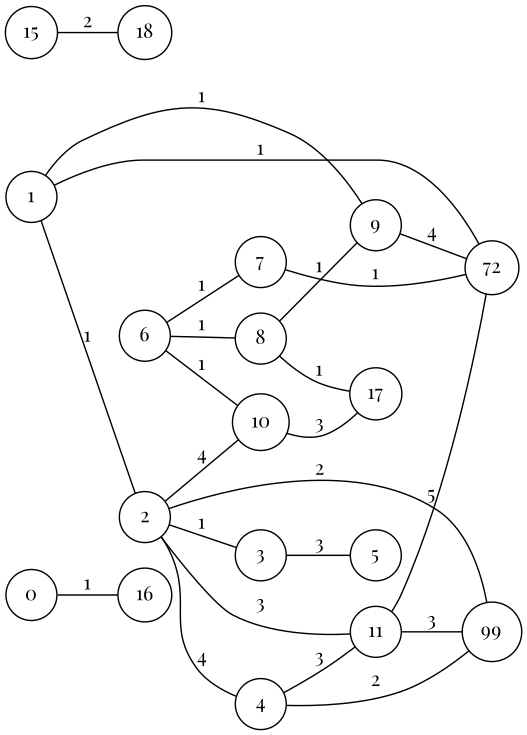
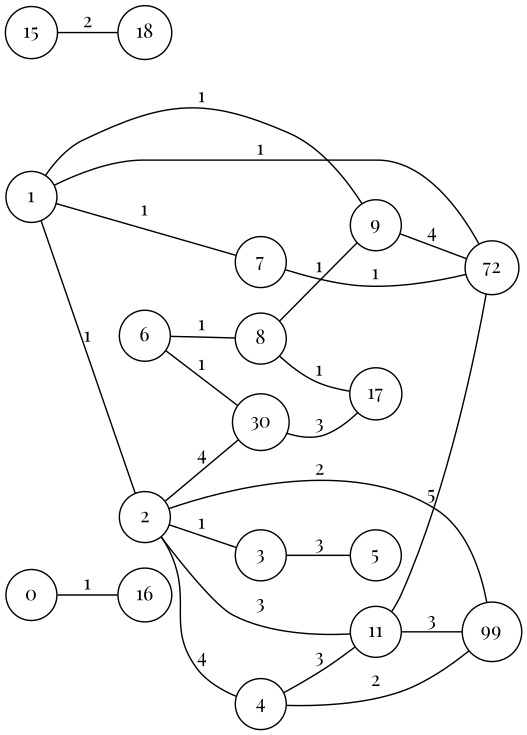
(203, 299) -> (146, 229)
(261, 422) -> (261, 422)
